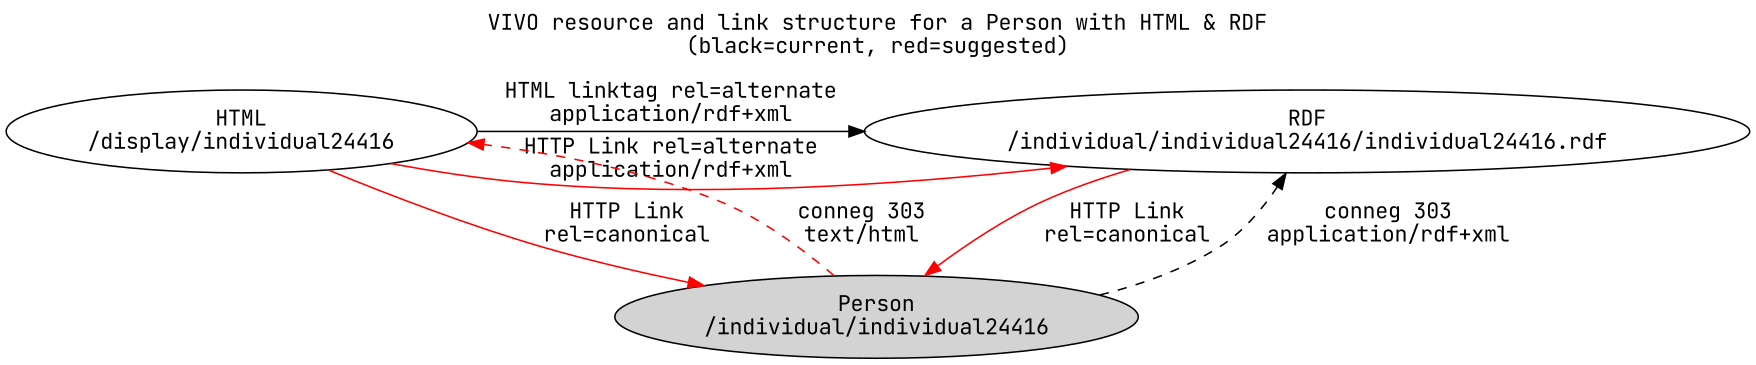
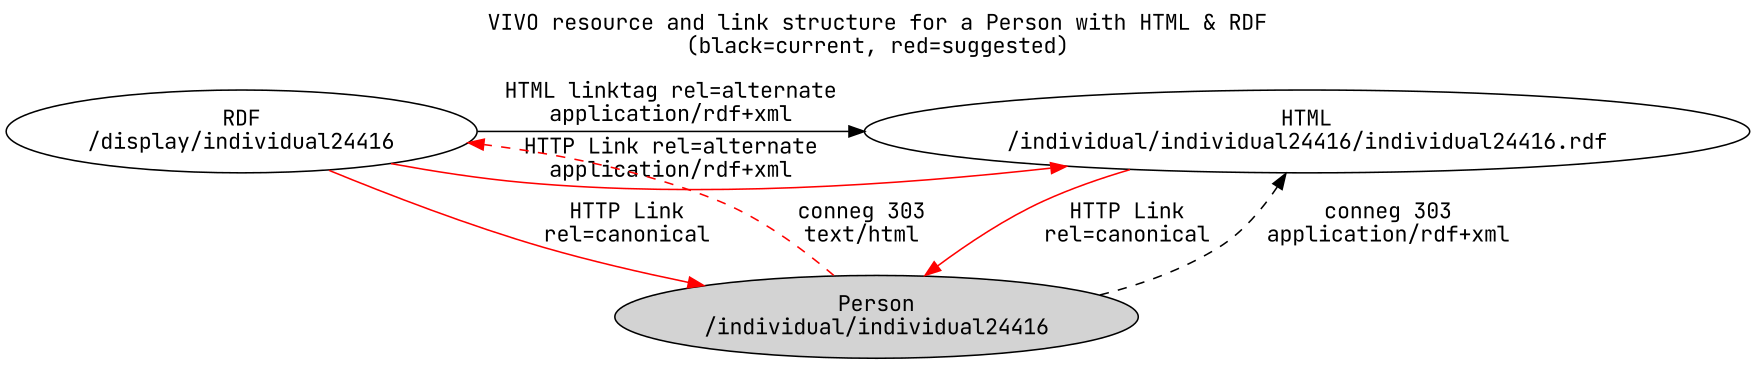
(242, 131) -> (242, 131)
(1307, 131) -> (1307, 131)
